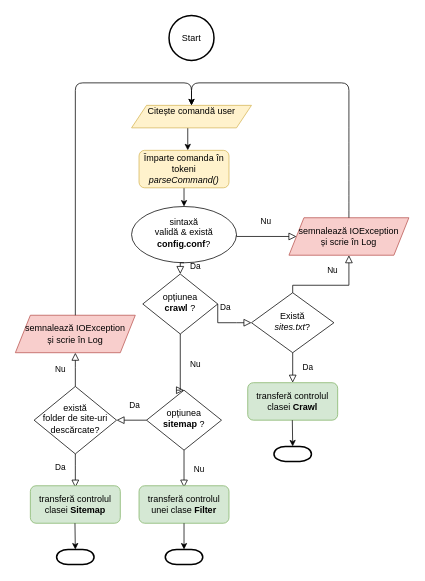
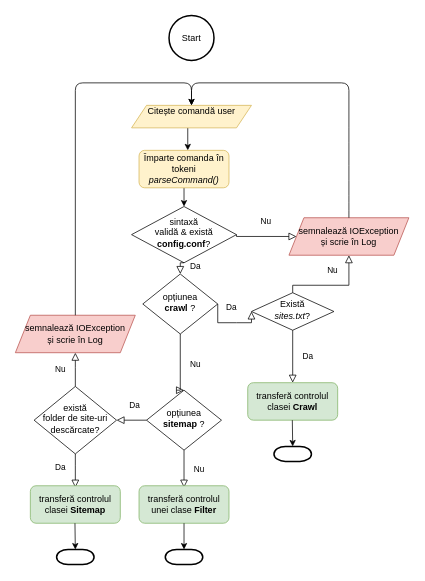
(184, 235) -> (184, 235)
(293, 323) -> (293, 312)
